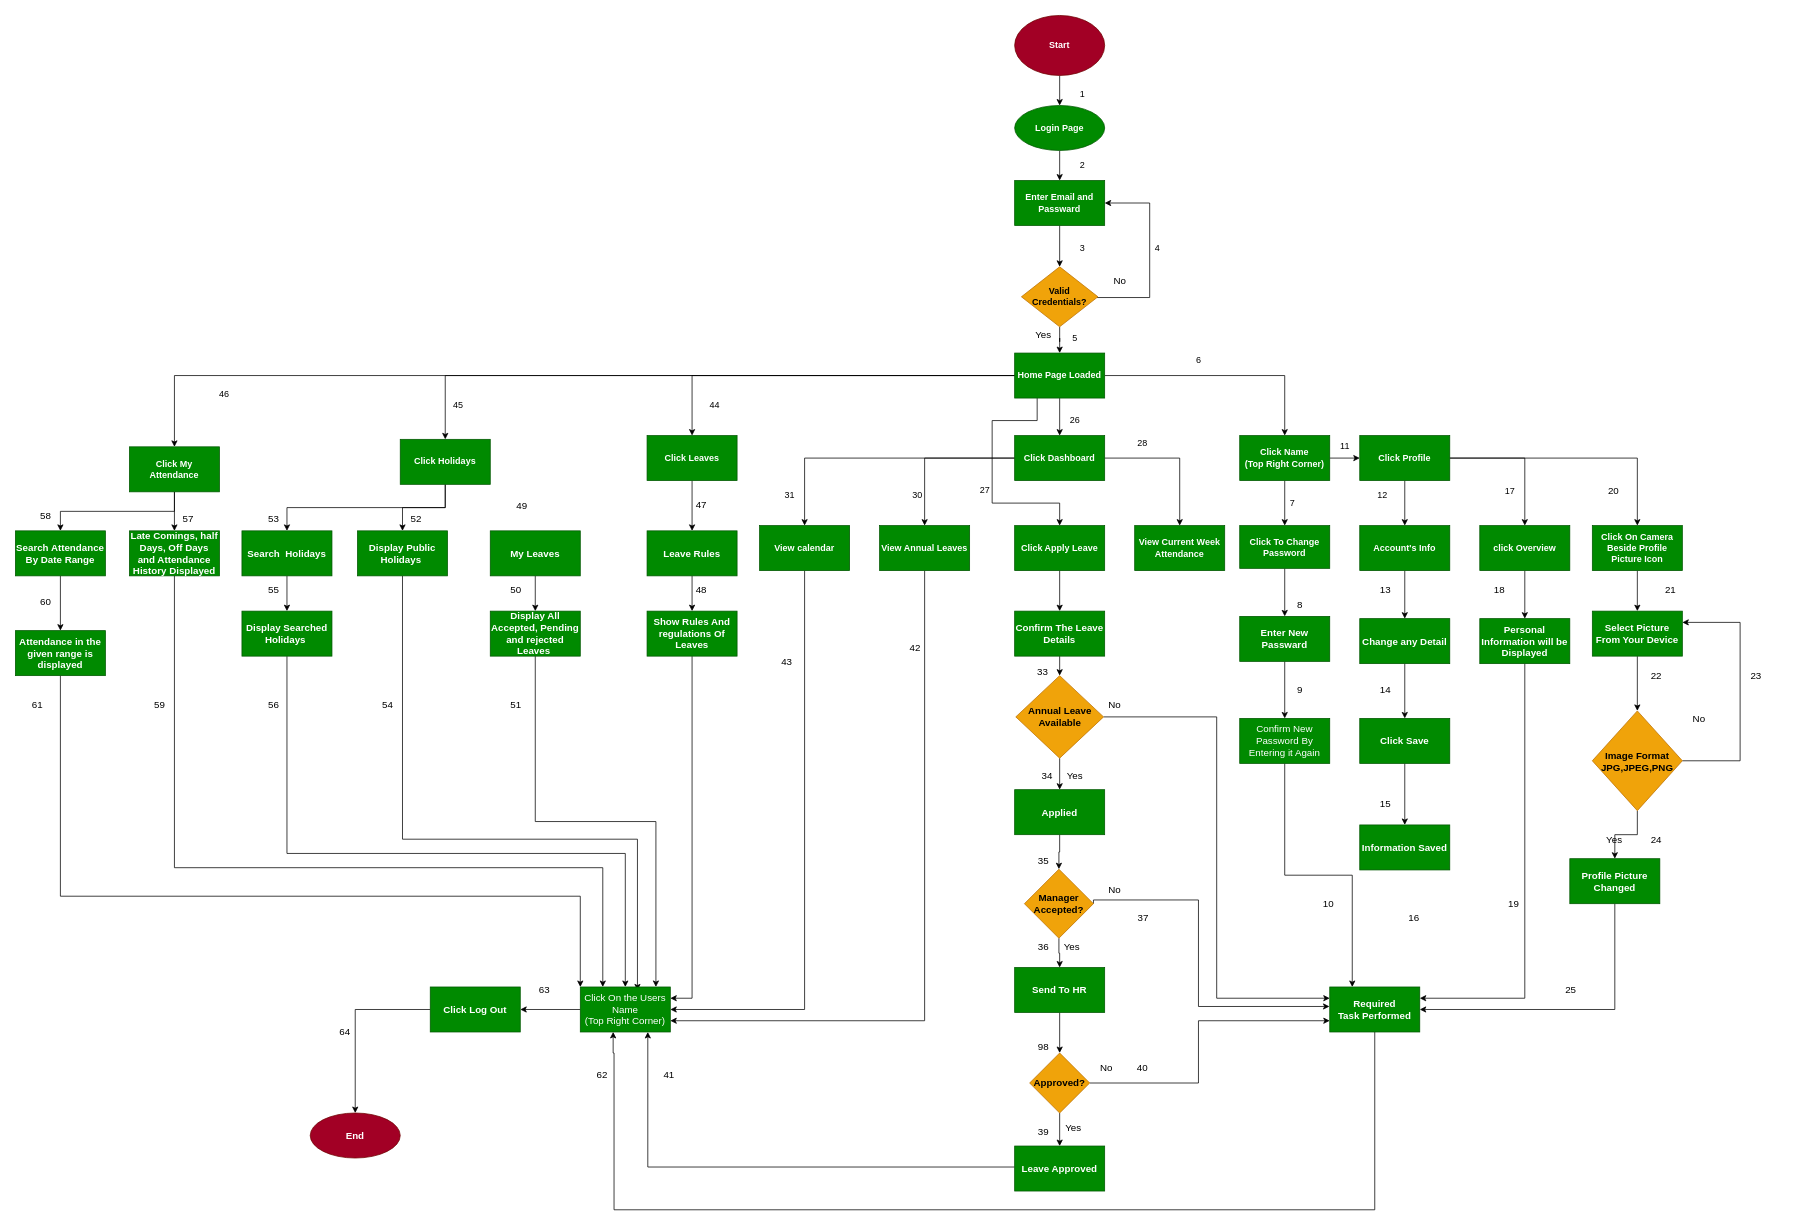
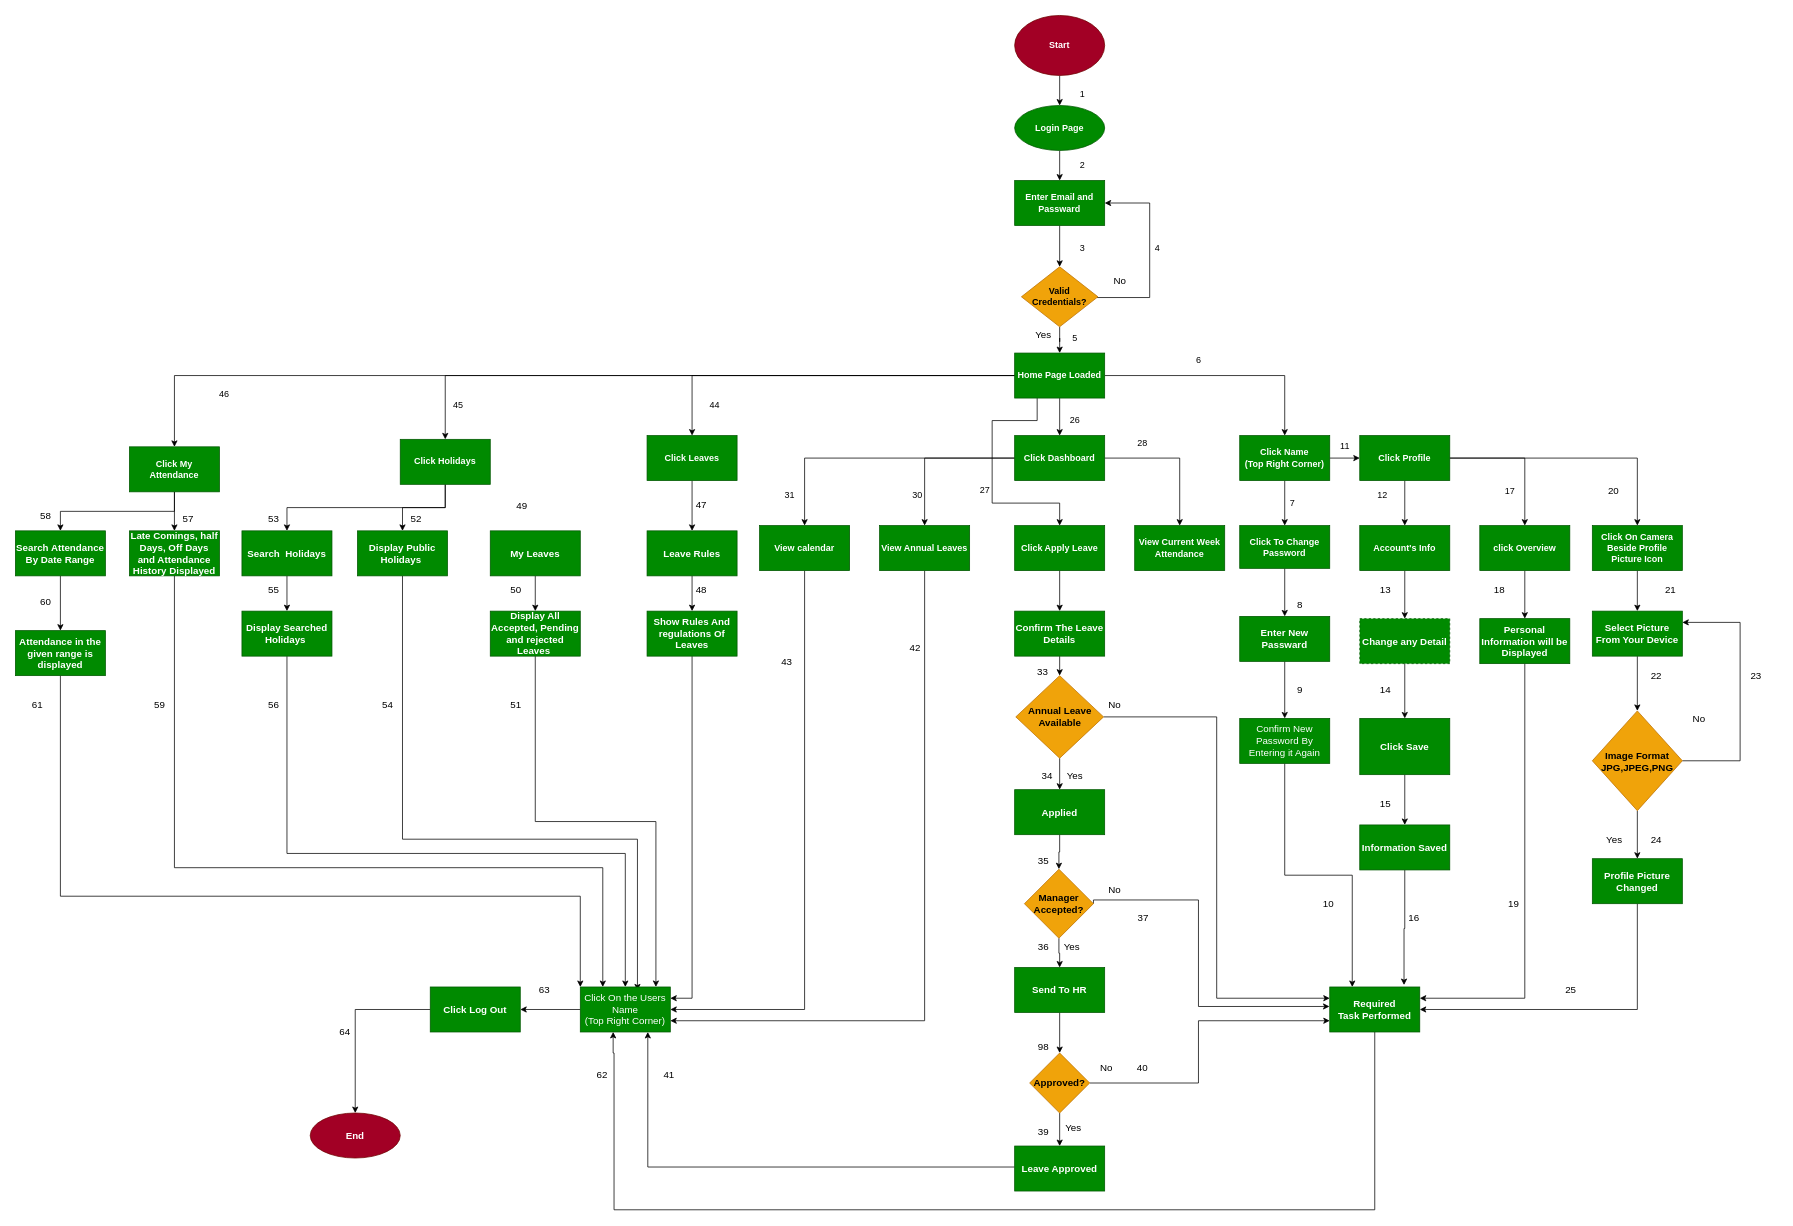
(1404, 641) -> (1404, 641)
(1404, 741) -> (1404, 746)
(1614, 881) -> (1637, 881)
none -> (1404, 900)
